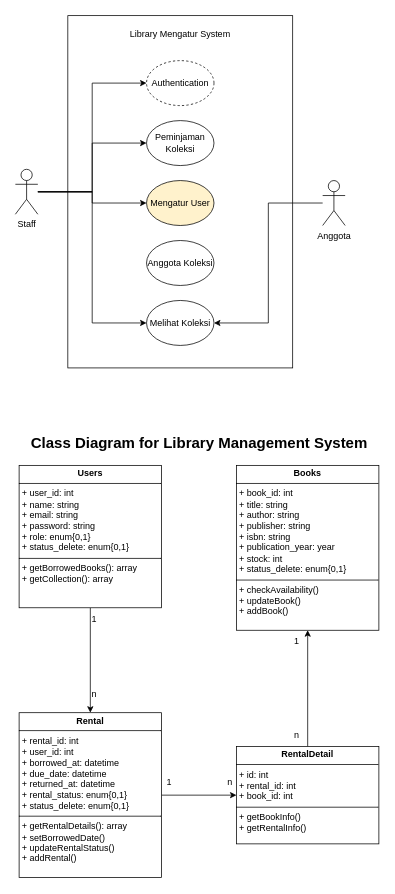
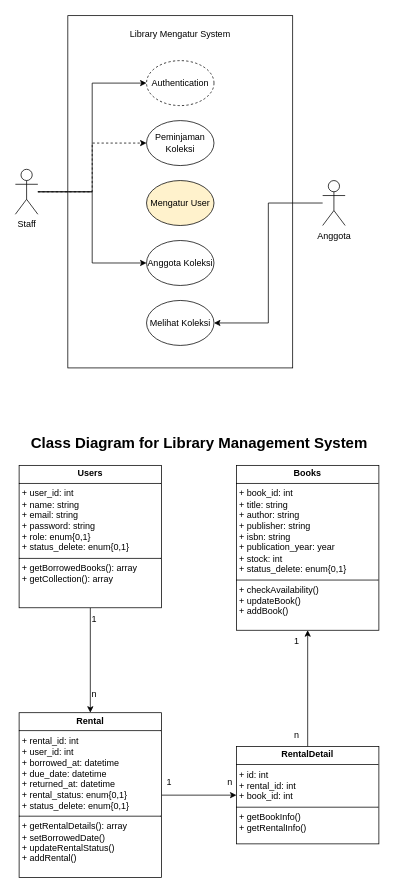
(118, 143) -> (118, 143)
(140, 203) -> (140, 263)
(92, 294) -> none
